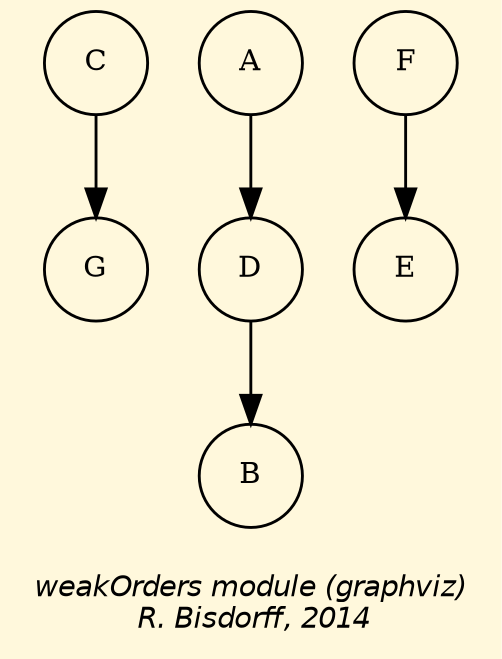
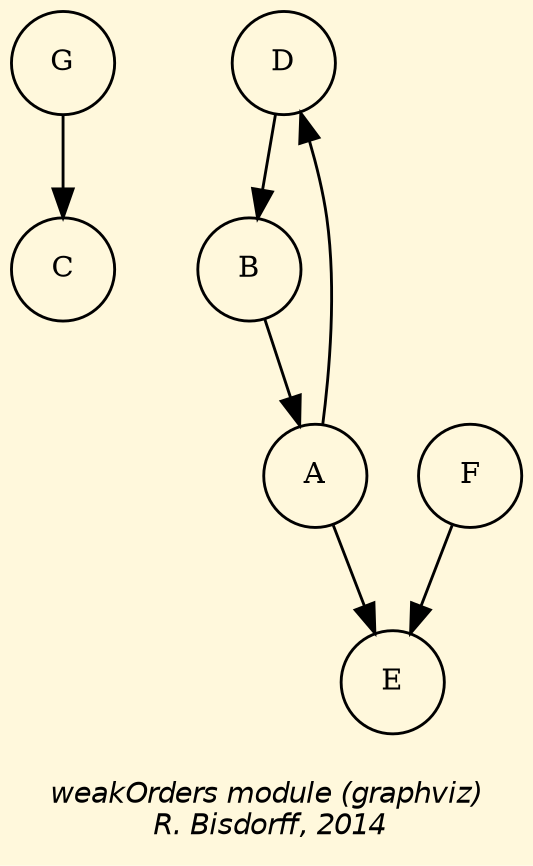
(96, 152) -> (63, 152)
none -> (278, 358)
none -> (349, 566)
